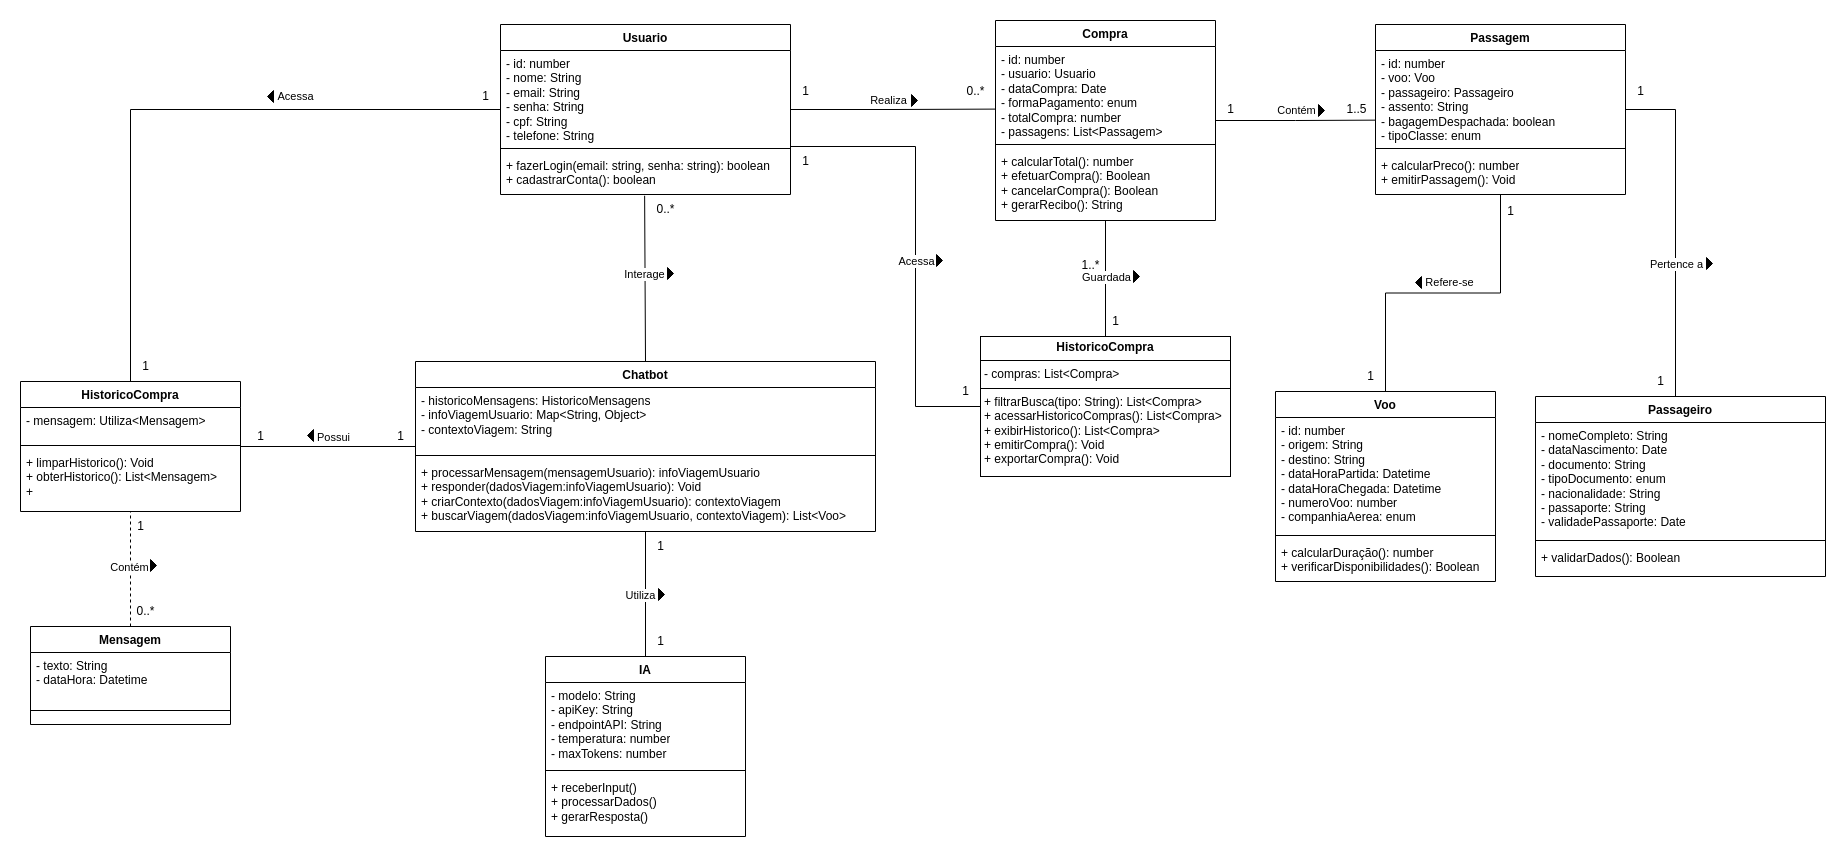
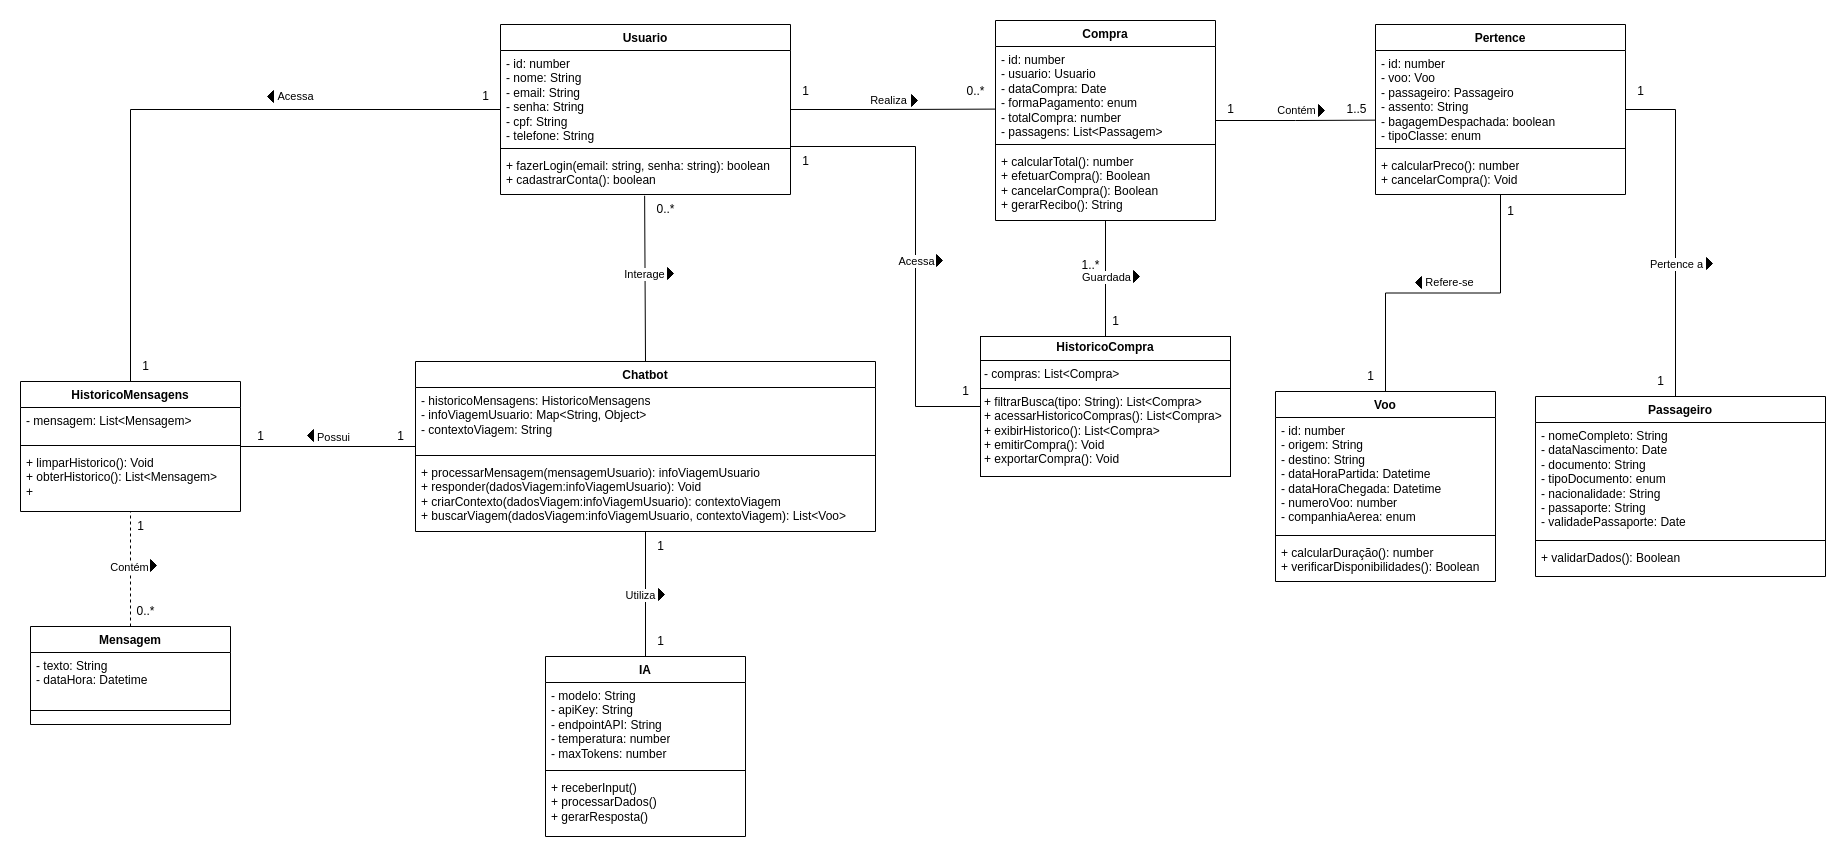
(1501, 39) -> (1501, 39)
(1458, 174) -> (1458, 174)
(131, 396) -> (131, 396)
(115, 422) -> (108, 422)
